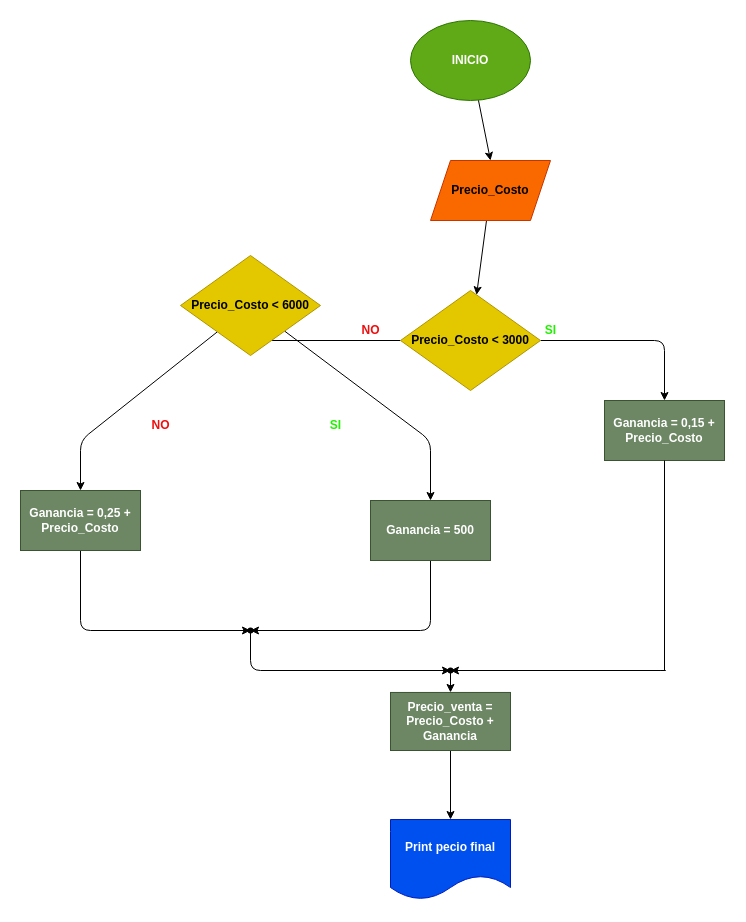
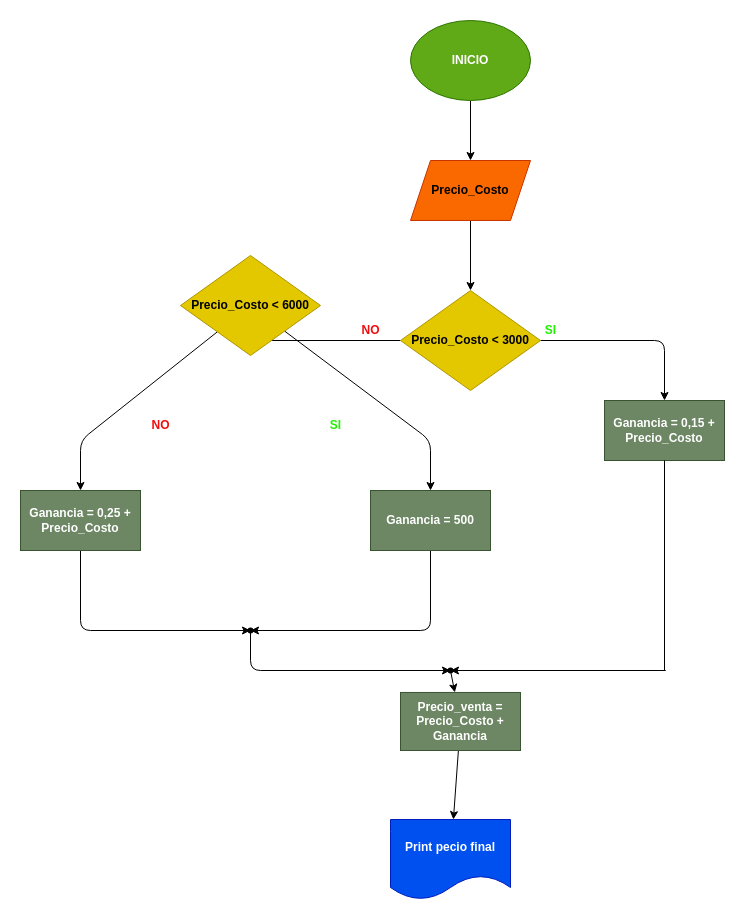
(491, 191) -> (471, 191)
(431, 531) -> (431, 521)
(451, 721) -> (461, 721)
